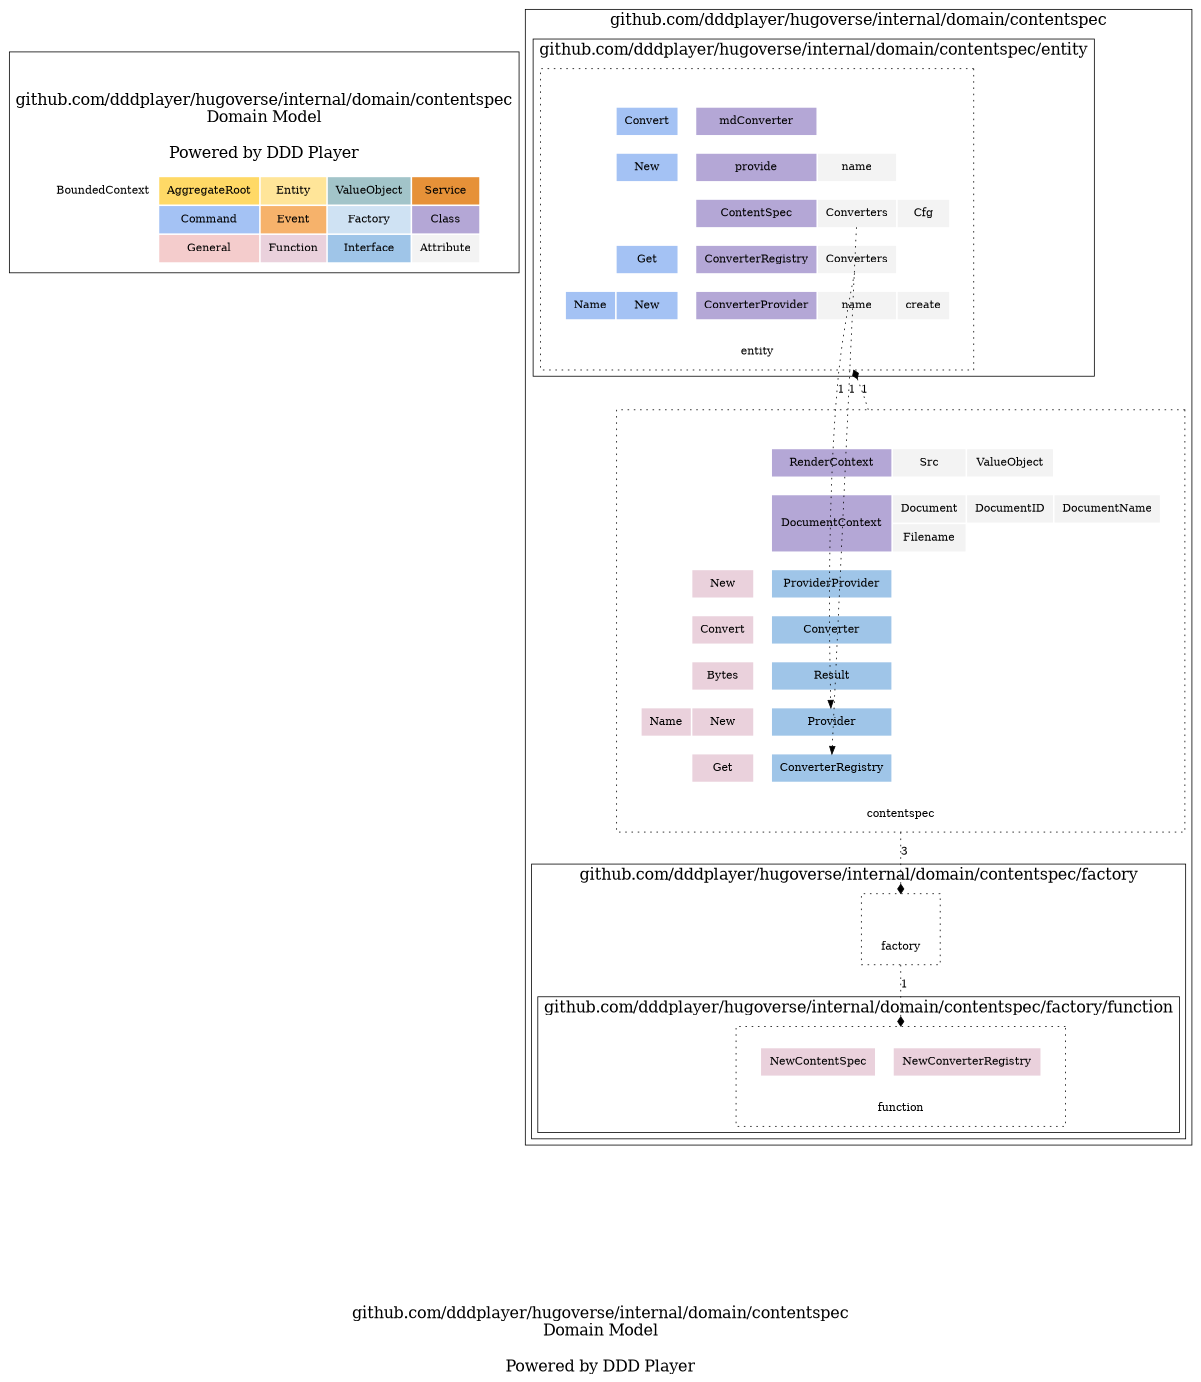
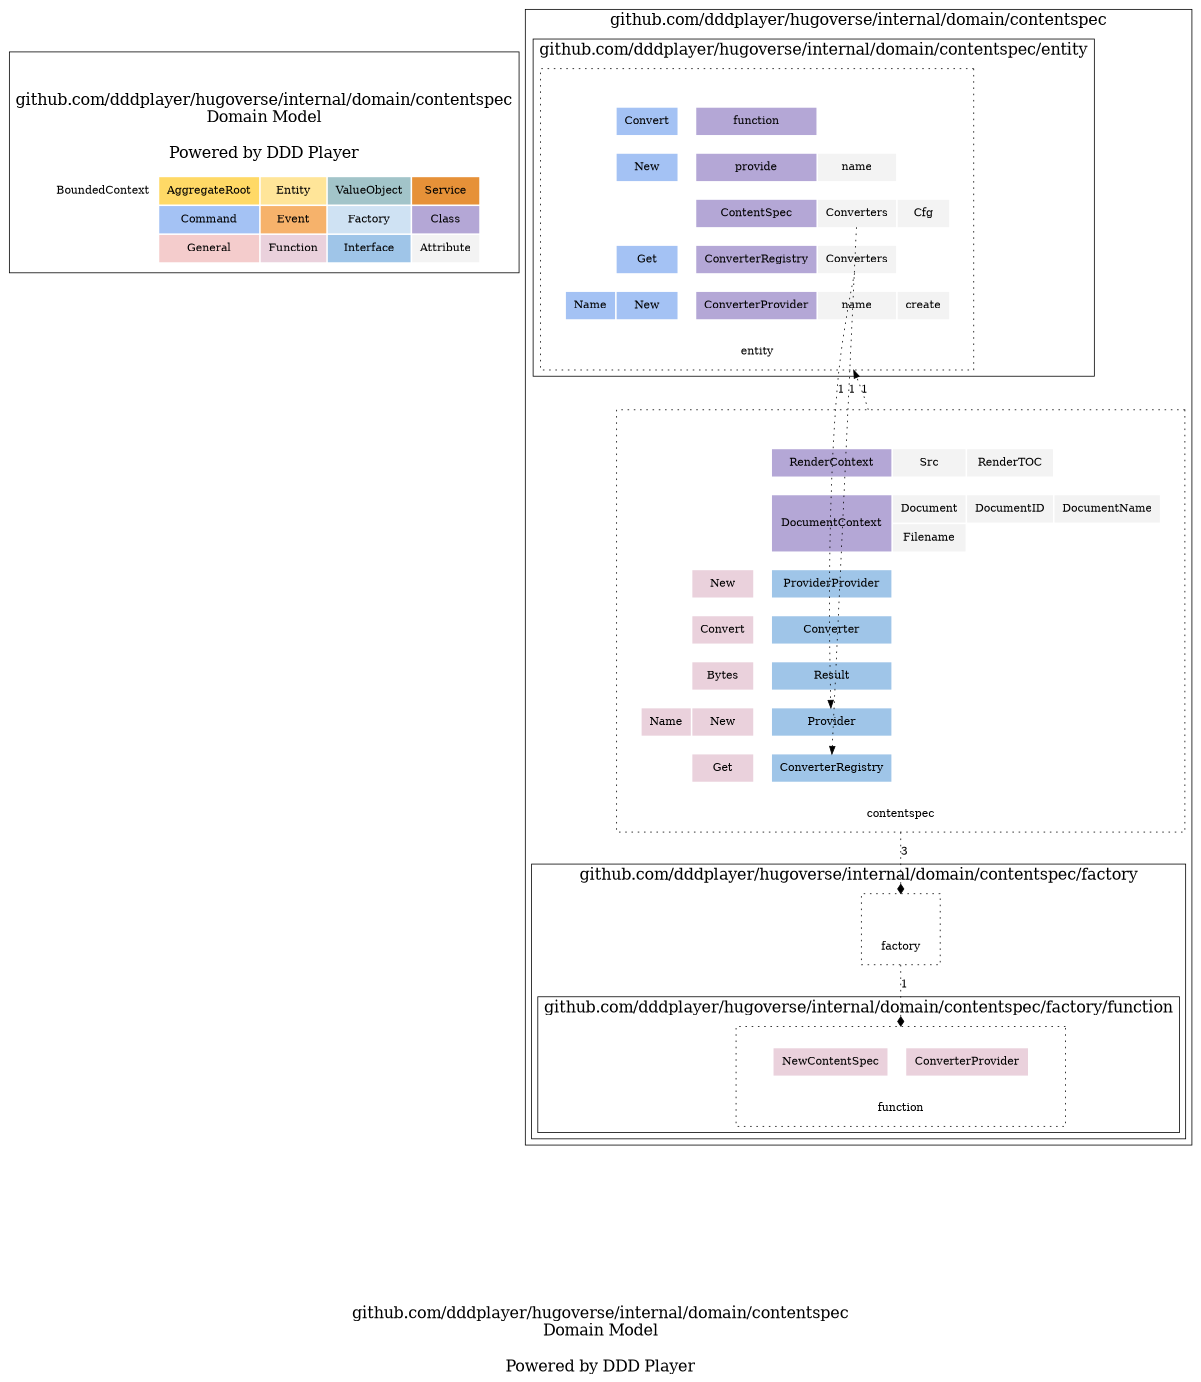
(756, 121) -> (756, 121)
(863, 394) -> (863, 394)
(1010, 462) -> (1010, 462)
(967, 1062) -> (967, 1062)
